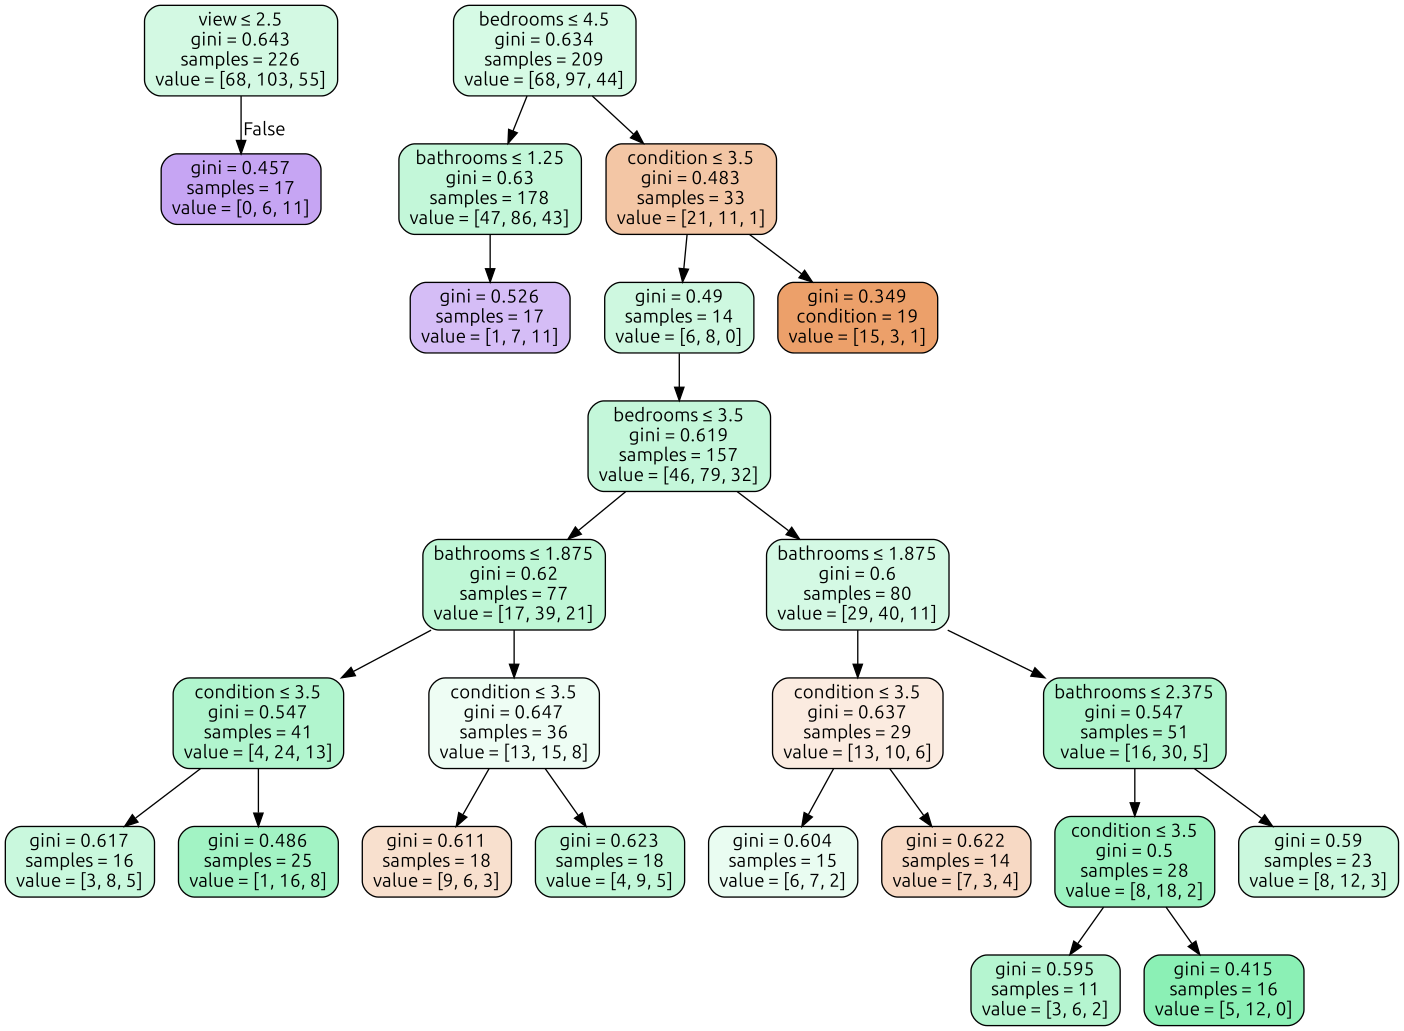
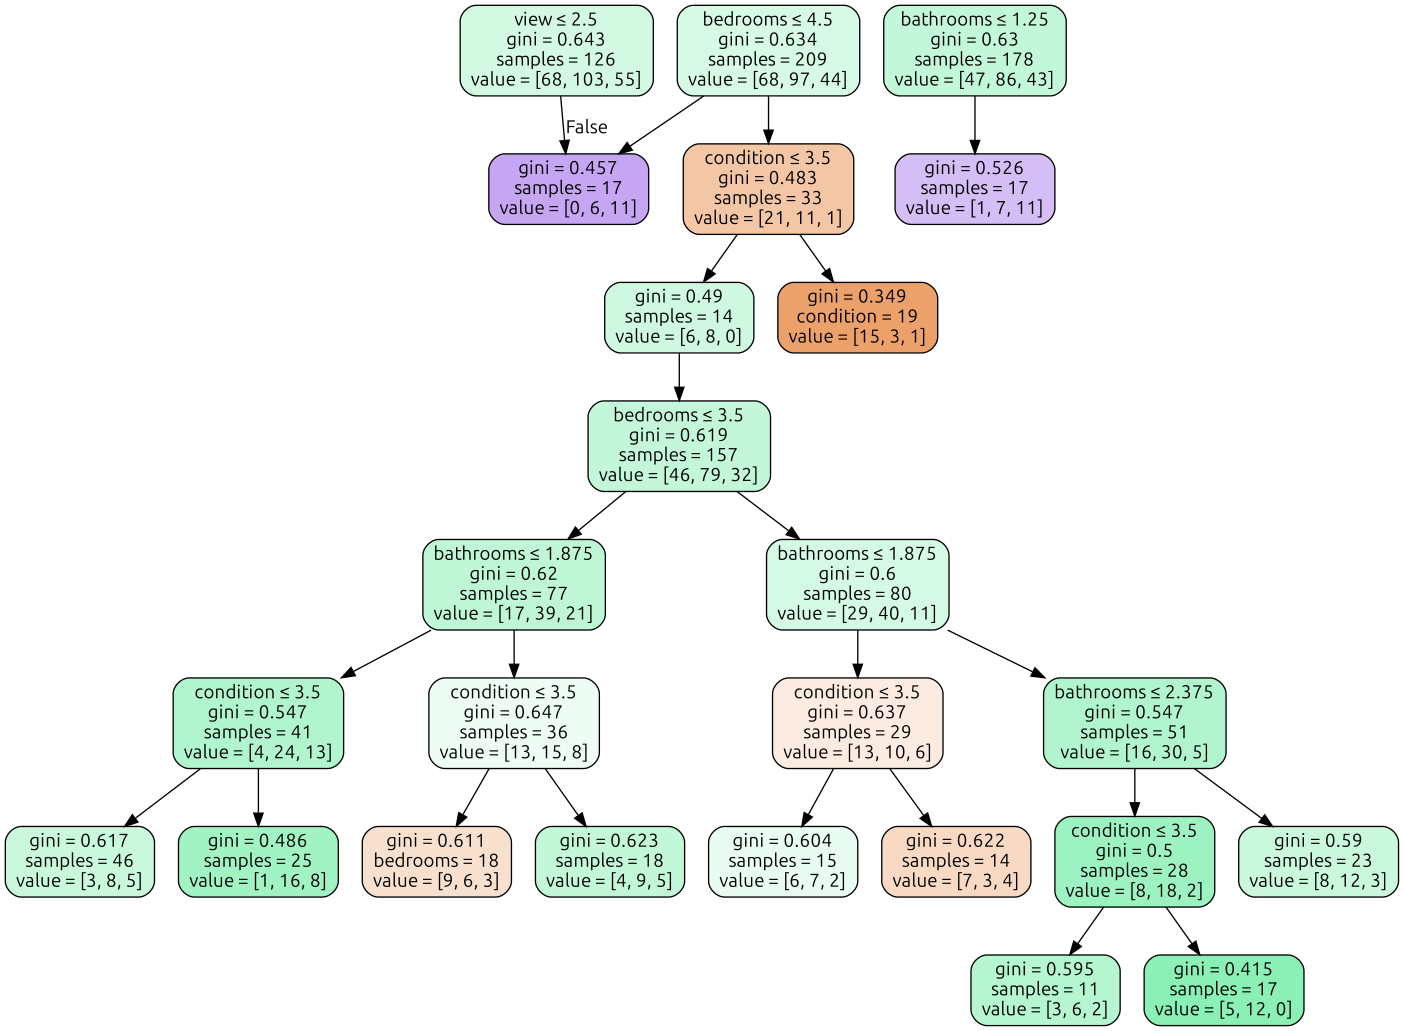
(241, 60) -> (557, 60)
(520, 114) -> (667, 121)
(80, 861) -> (80, 861)
(437, 861) -> (437, 861)
(1224, 990) -> (1224, 990)
